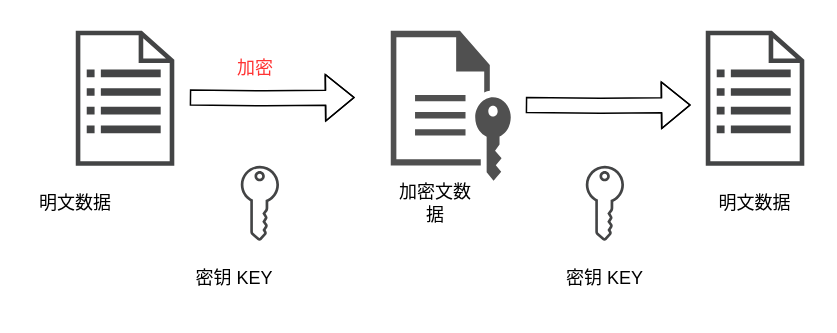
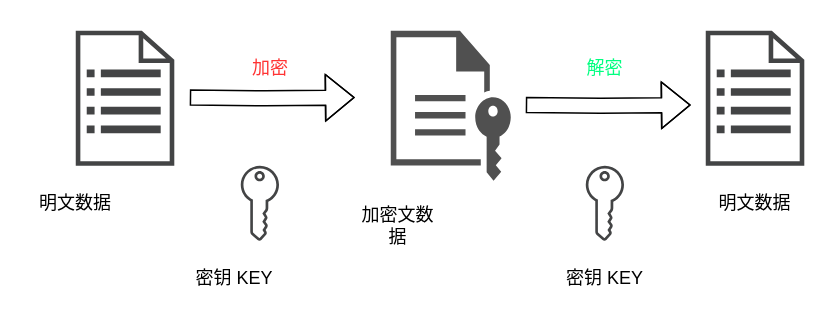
(256, 68) -> (271, 68)
none -> (605, 68)
(436, 203) -> (398, 226)
